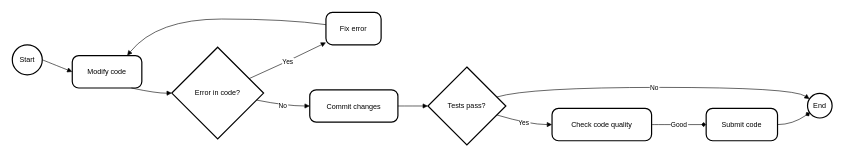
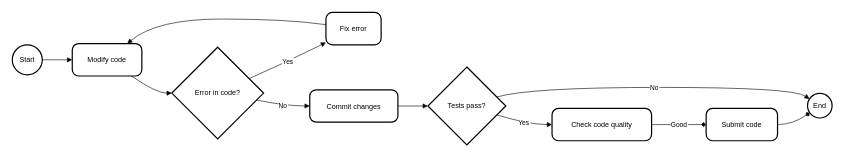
(107, 72) -> (107, 60)
